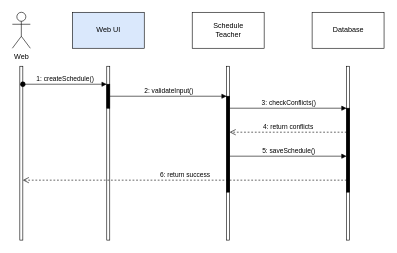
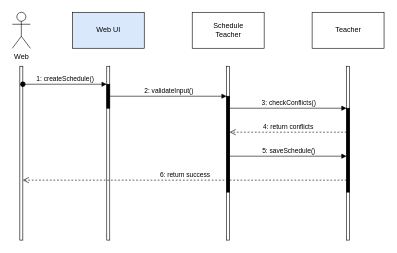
(349, 30) -> (349, 30)
